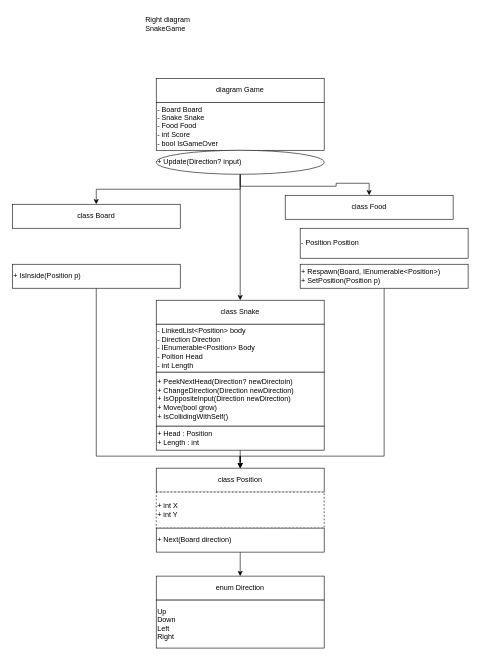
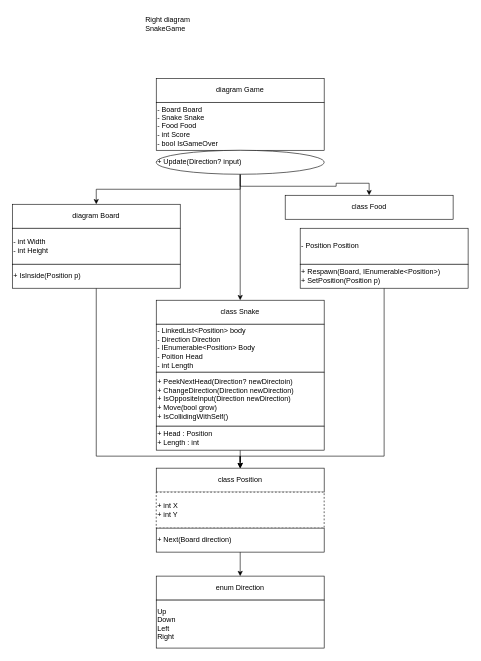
(96, 216) -> (96, 216)
(384, 243) -> (384, 246)
none -> (96, 246)
